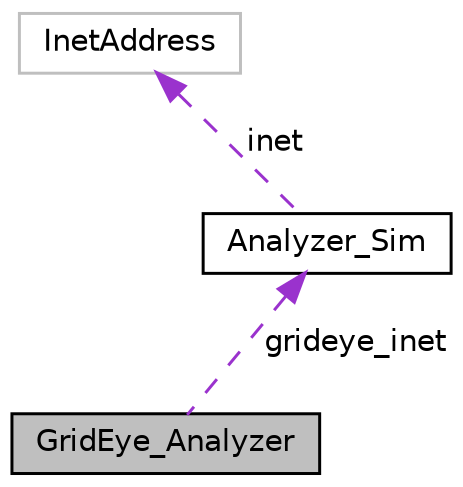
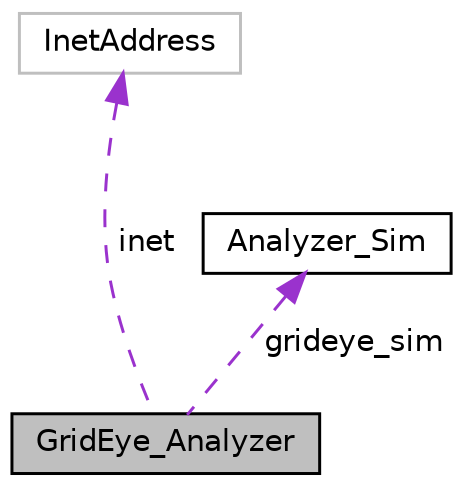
(240, 154) -> (108, 262)
(351, 344) -> (351, 344)
